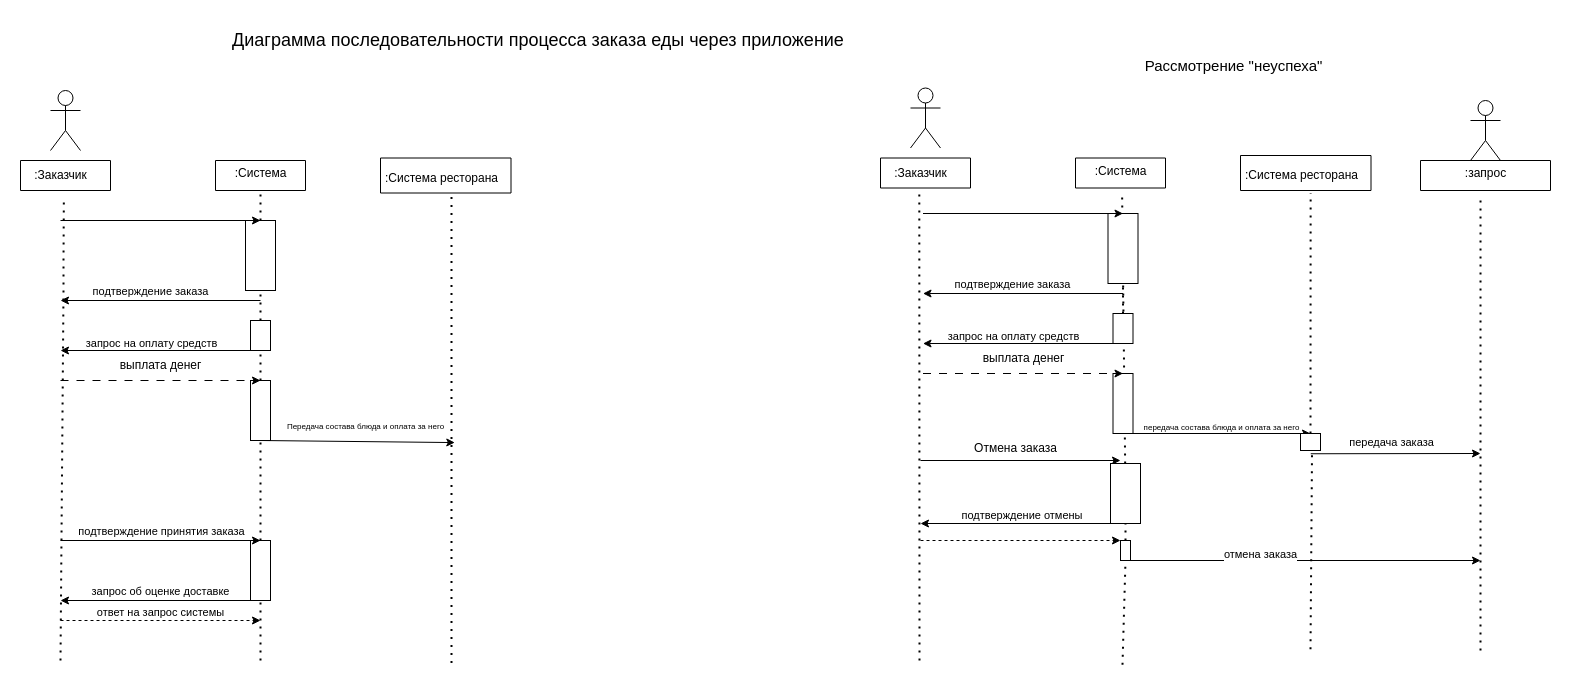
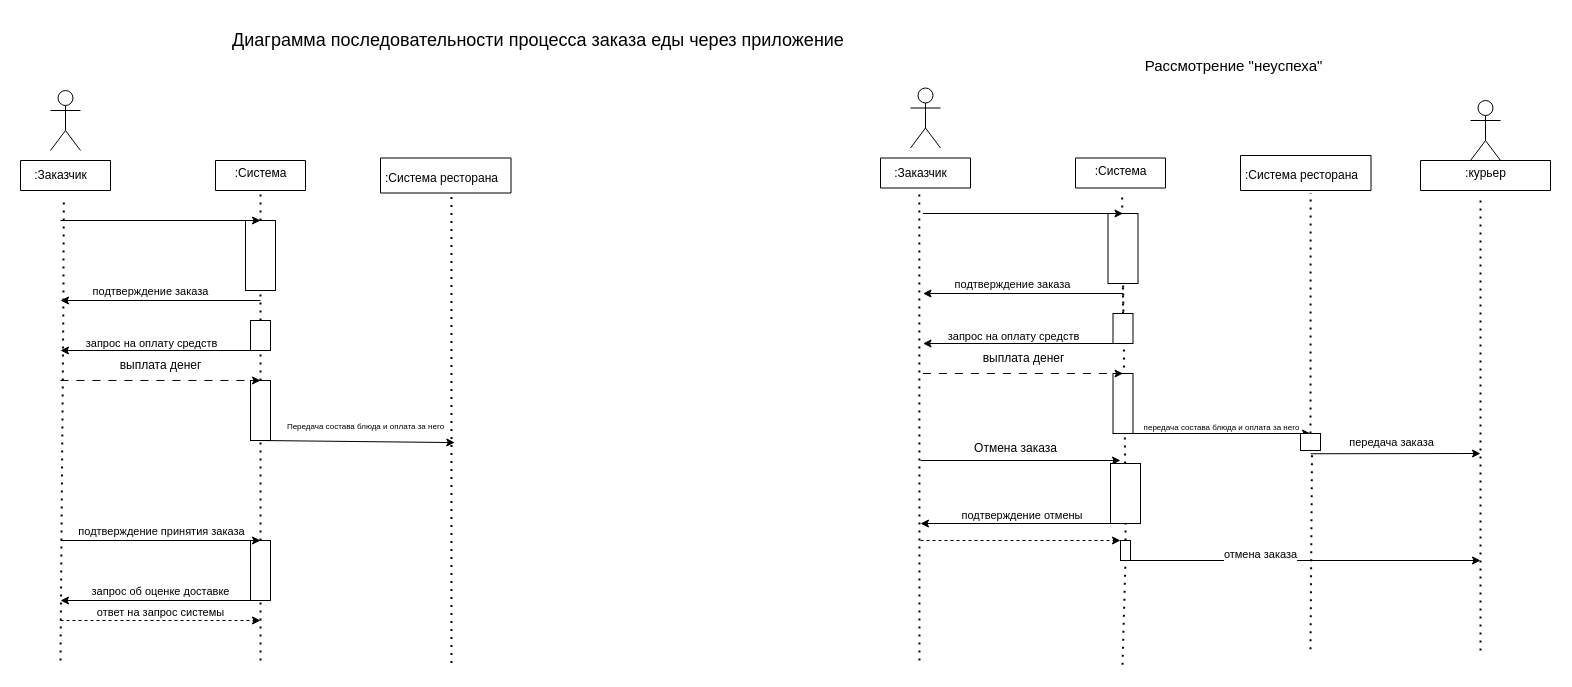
(1486, 174) -> (1486, 174)
